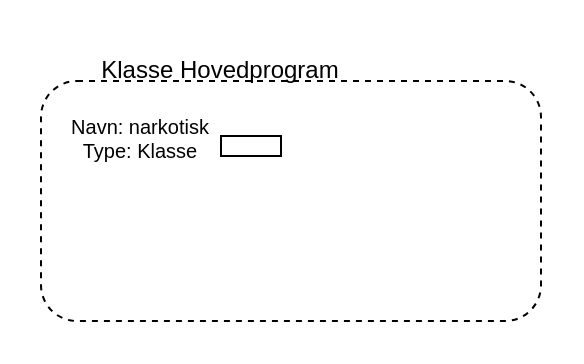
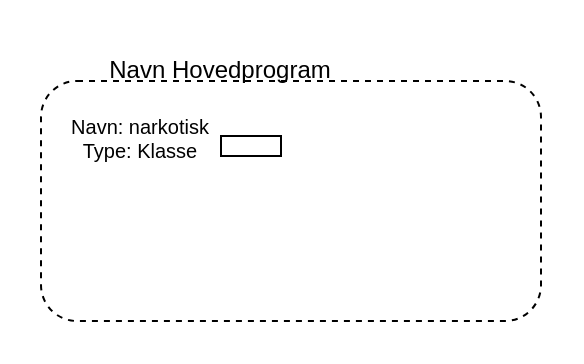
(221, 71) -> (221, 71)
